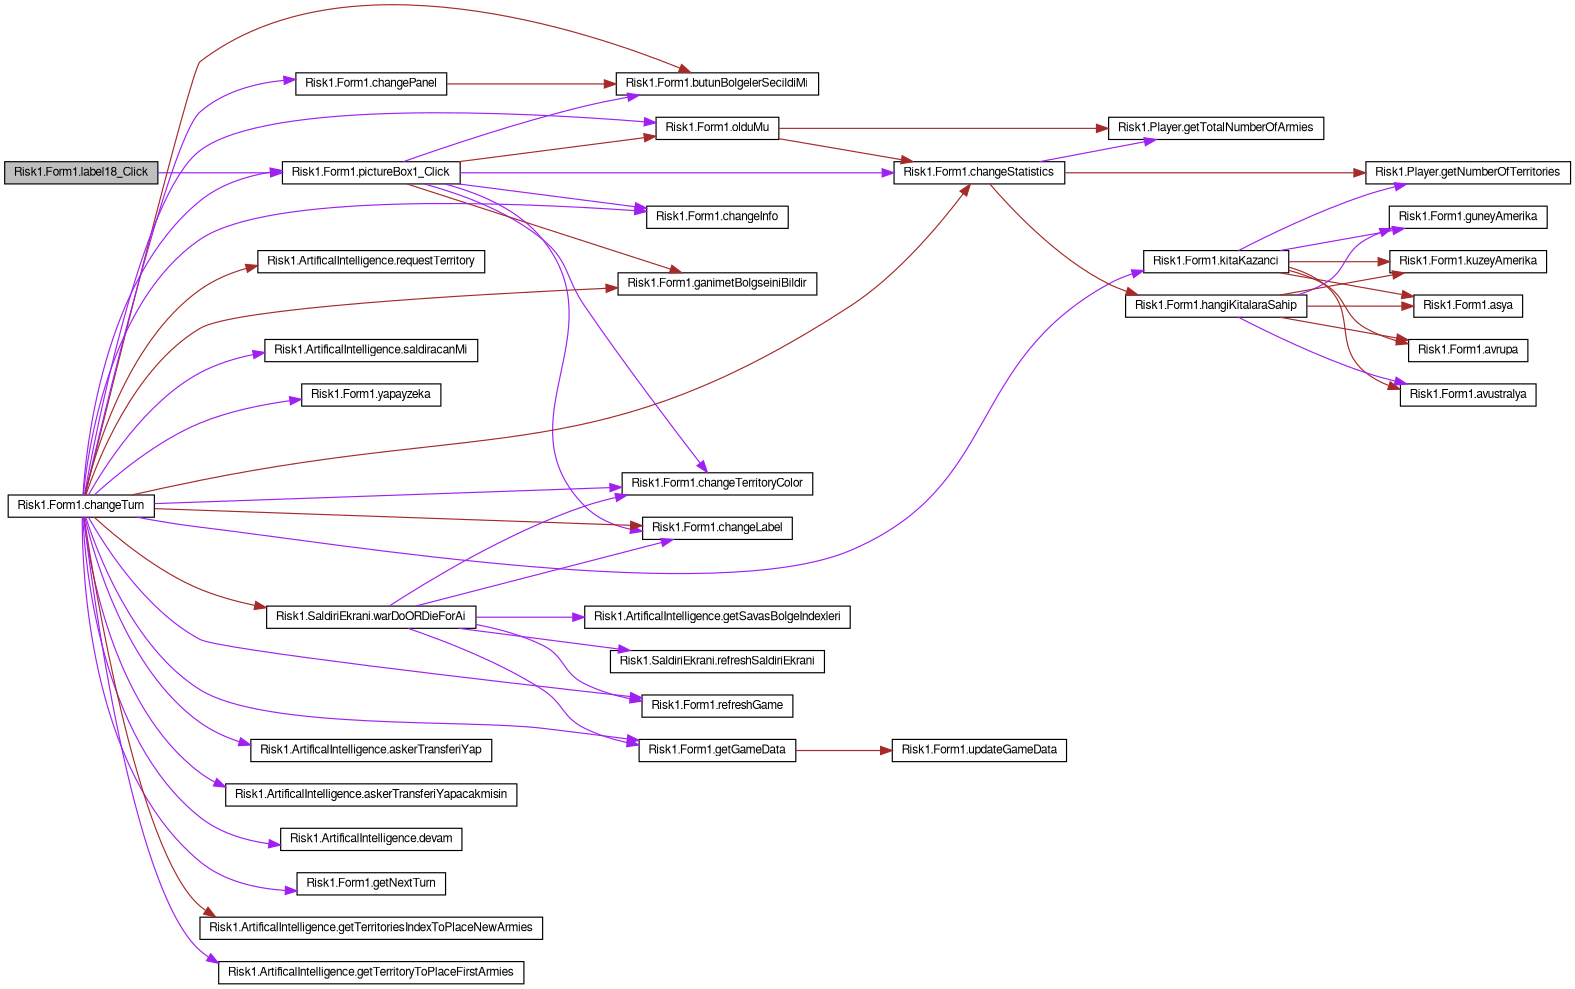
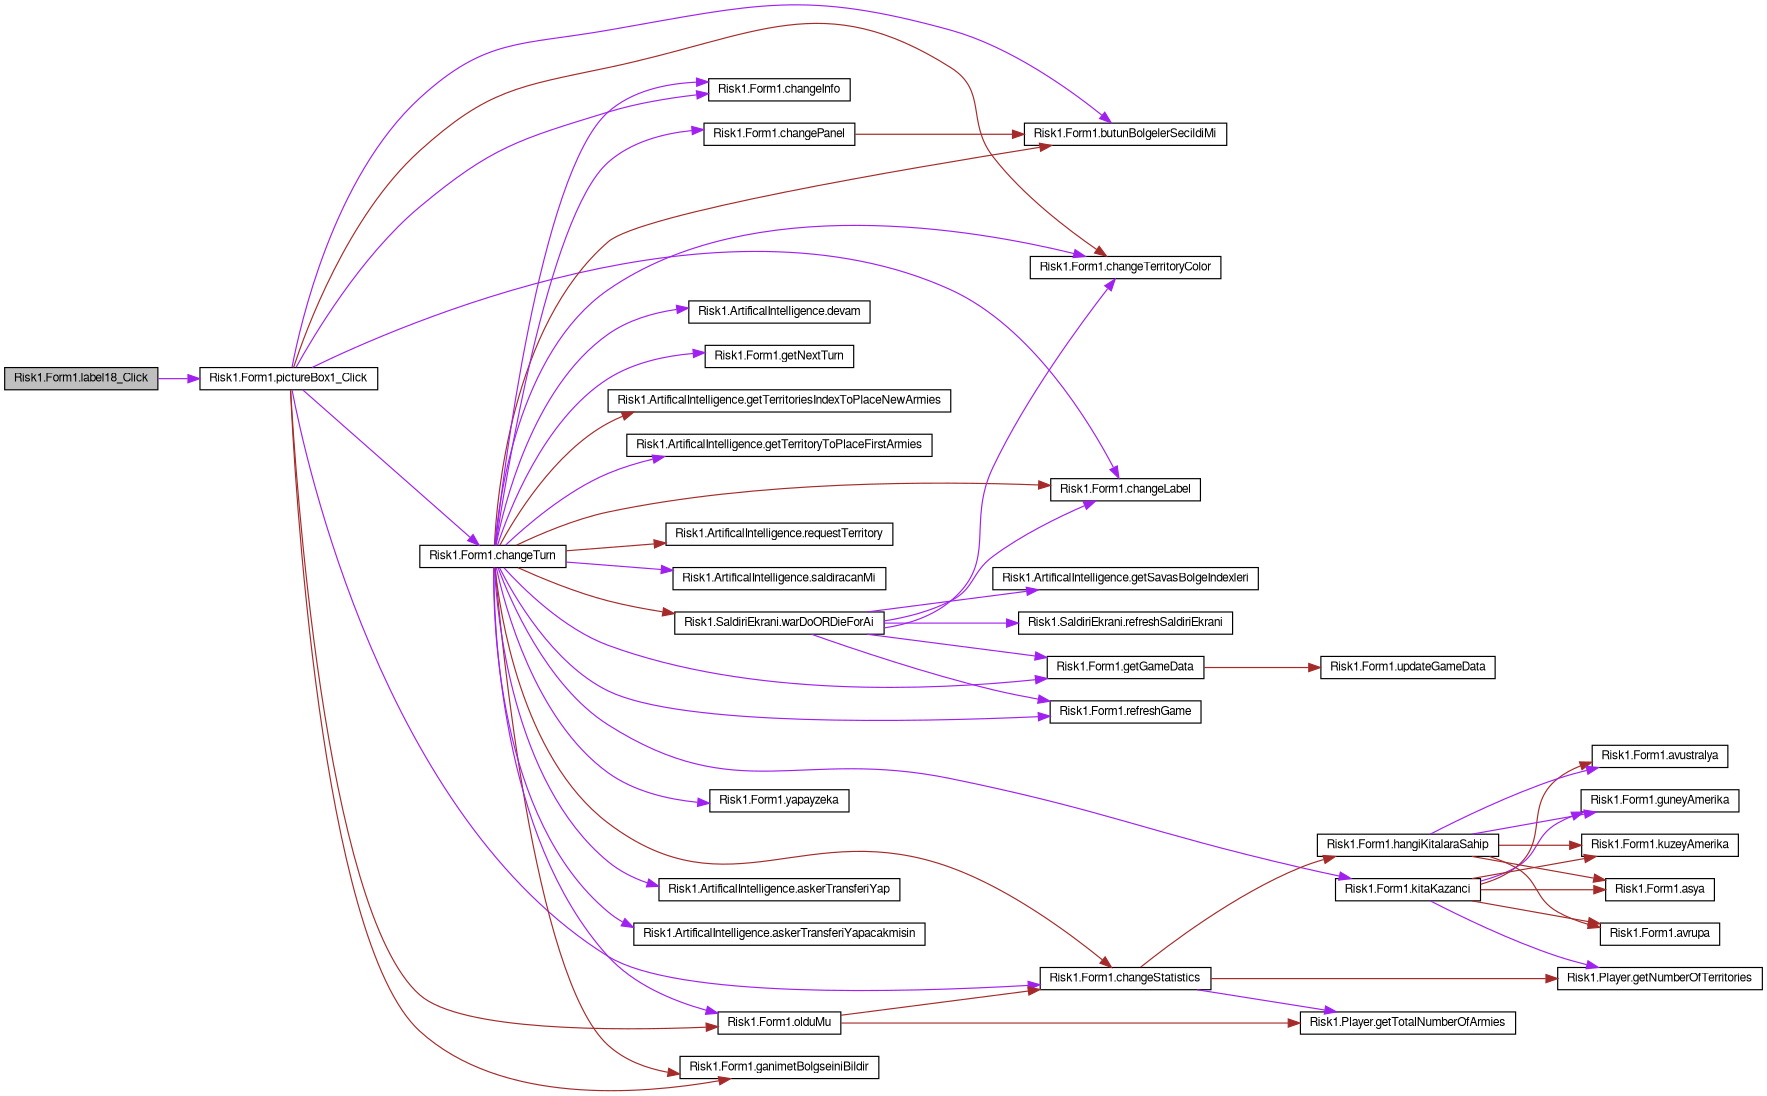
(158, 248) -> (386, 464)
(580, 299) -> (674, 52)
